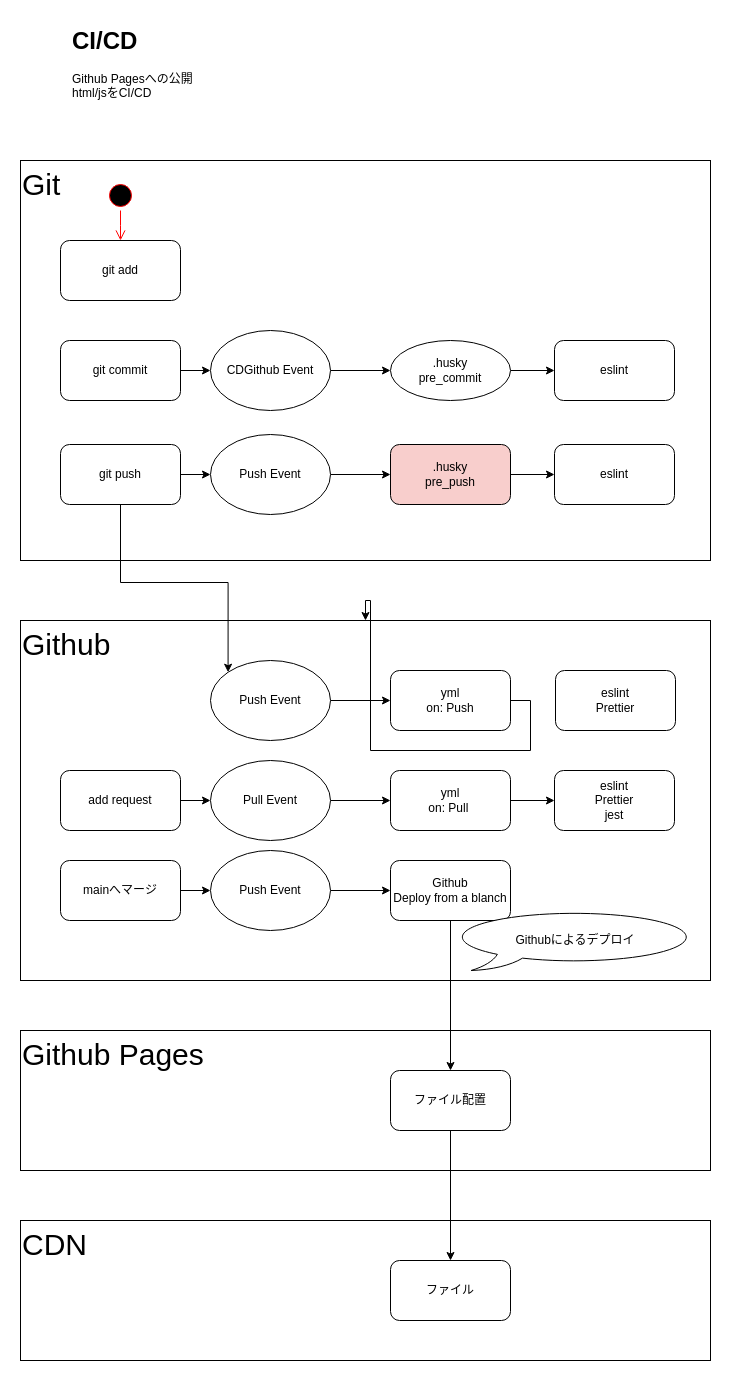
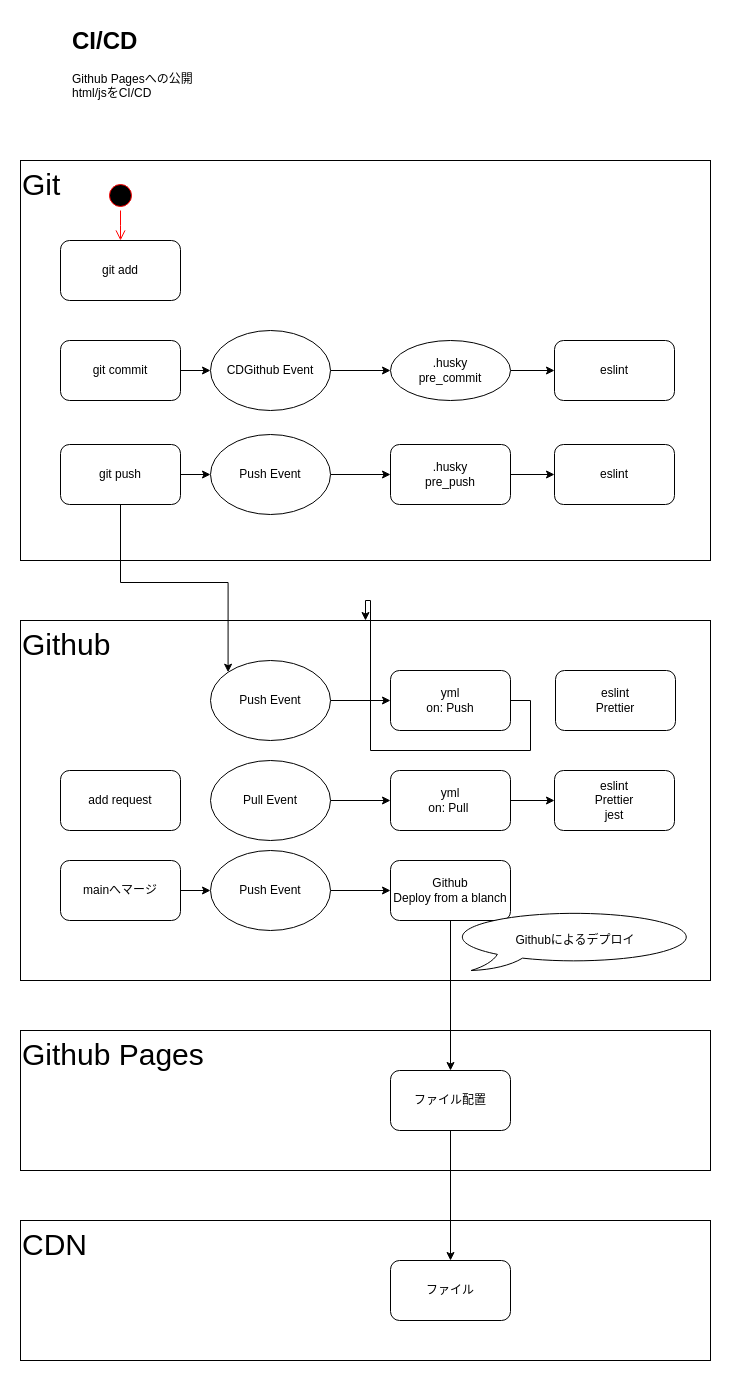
(451, 475) -> (451, 475)
(200, 801) -> none
